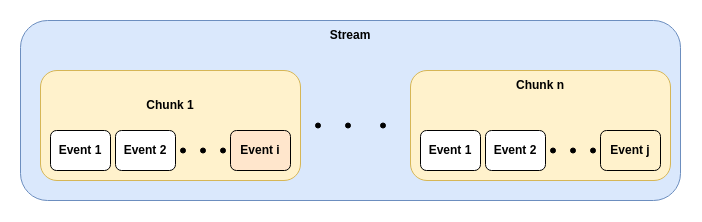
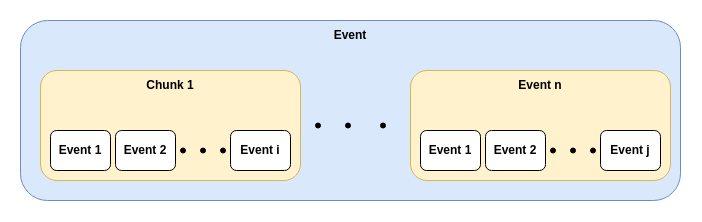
(351, 36) -> (351, 36)
(541, 86) -> (541, 86)
(171, 106) -> (171, 86)
(261, 151) -> (261, 151)
(631, 151) -> (631, 151)
